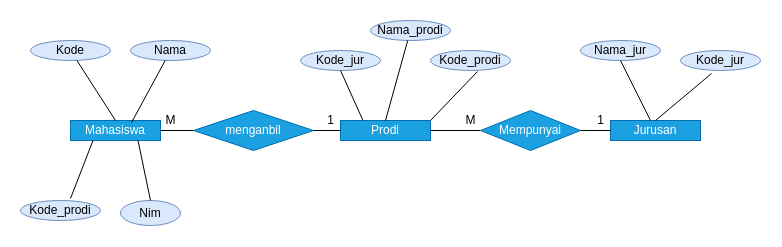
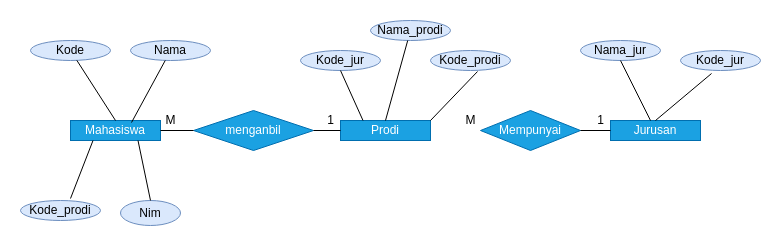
(456, 131) -> none
